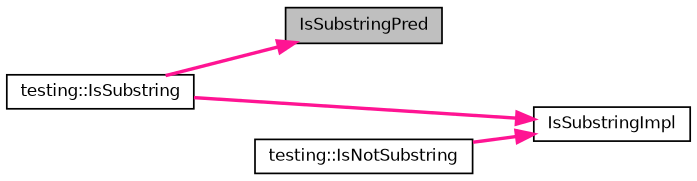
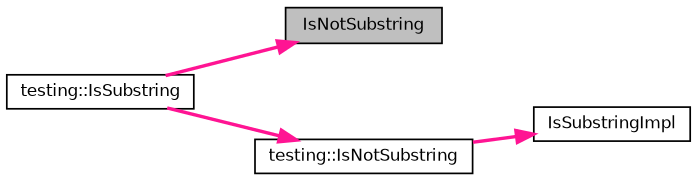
(364, 26) -> (364, 26)
(355, 108) -> (223, 122)
